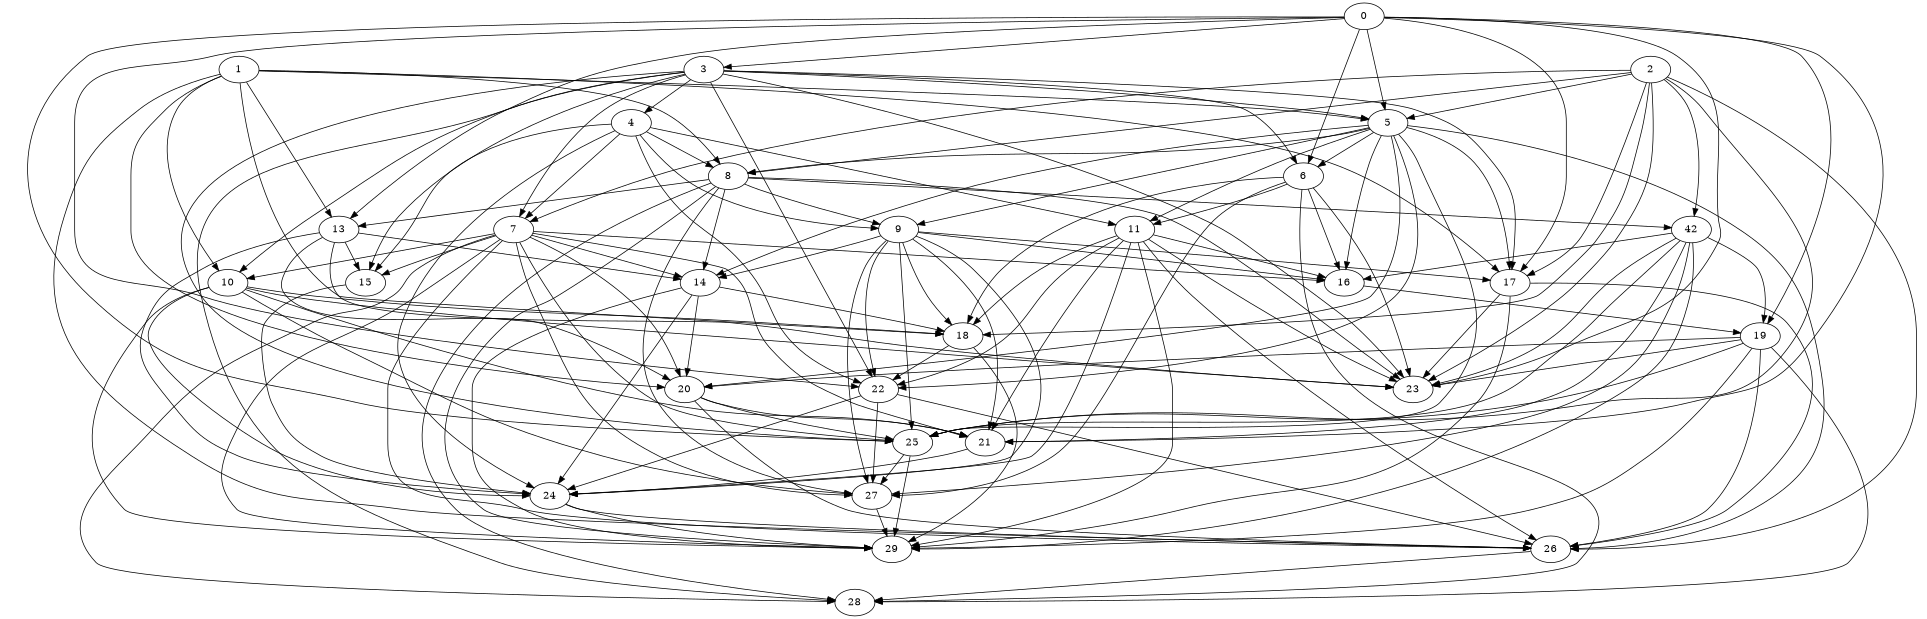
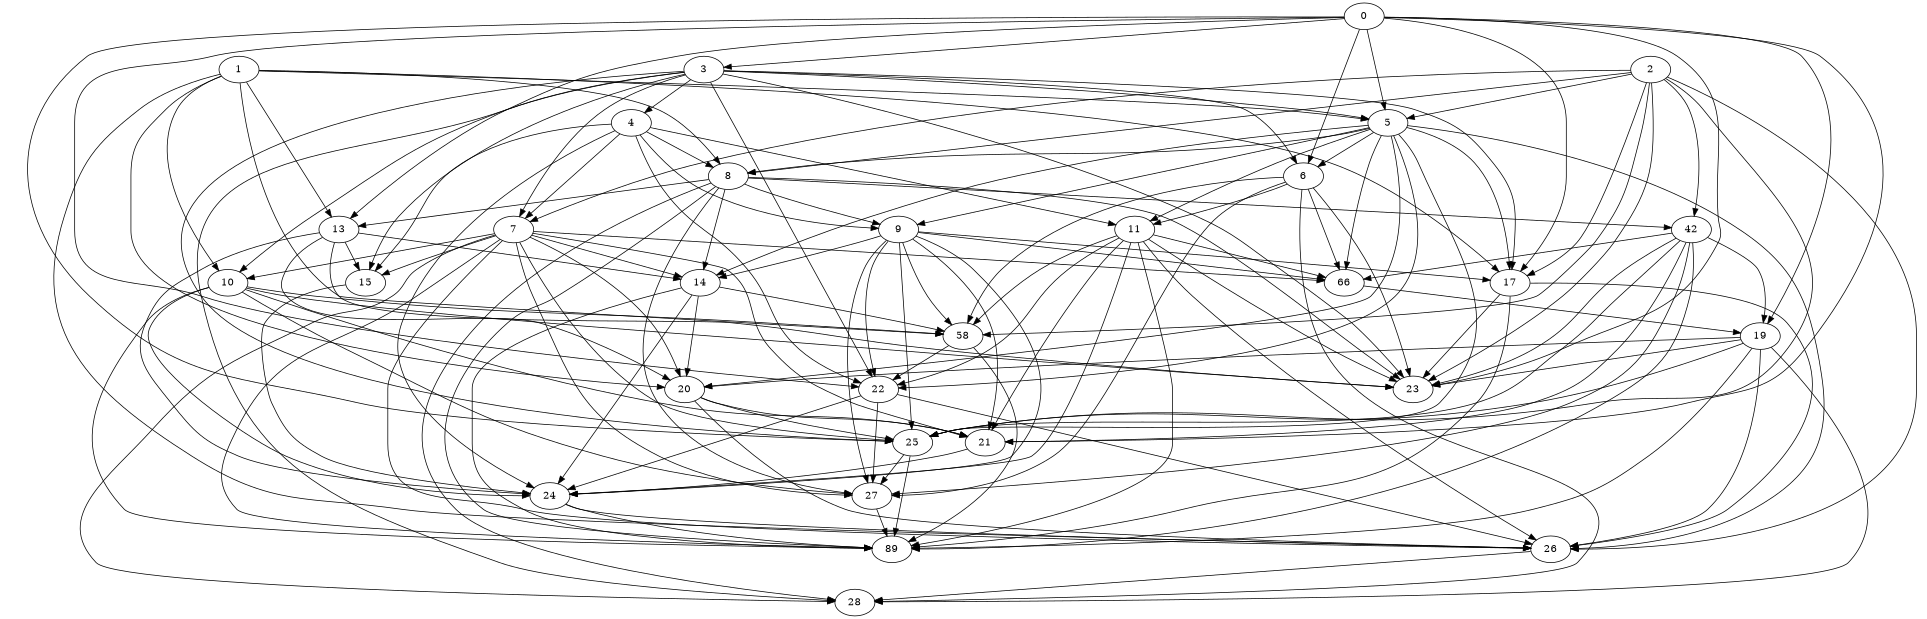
(1344, 283) -> (1344, 283)
(963, 336) -> (963, 336)
(892, 549) -> (892, 549)
